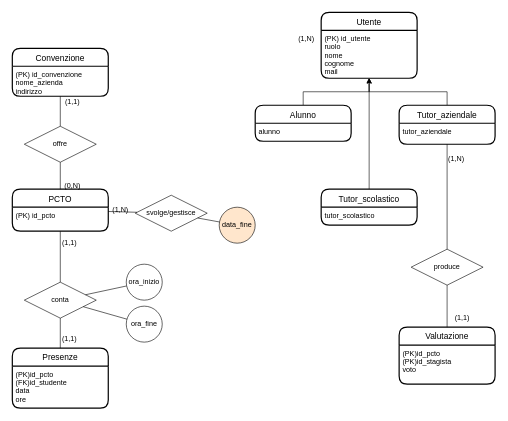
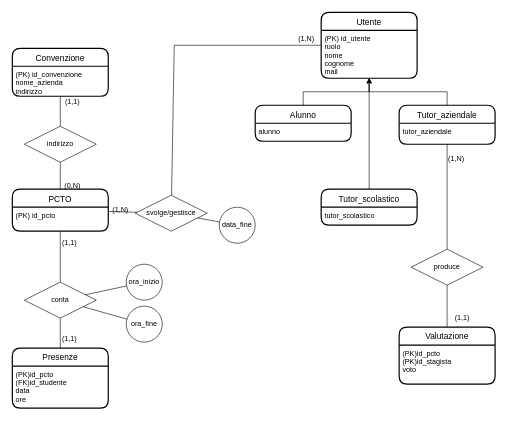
none -> (174, 48)
(60, 144) -> (60, 144)
(237, 225) -> (237, 225)
